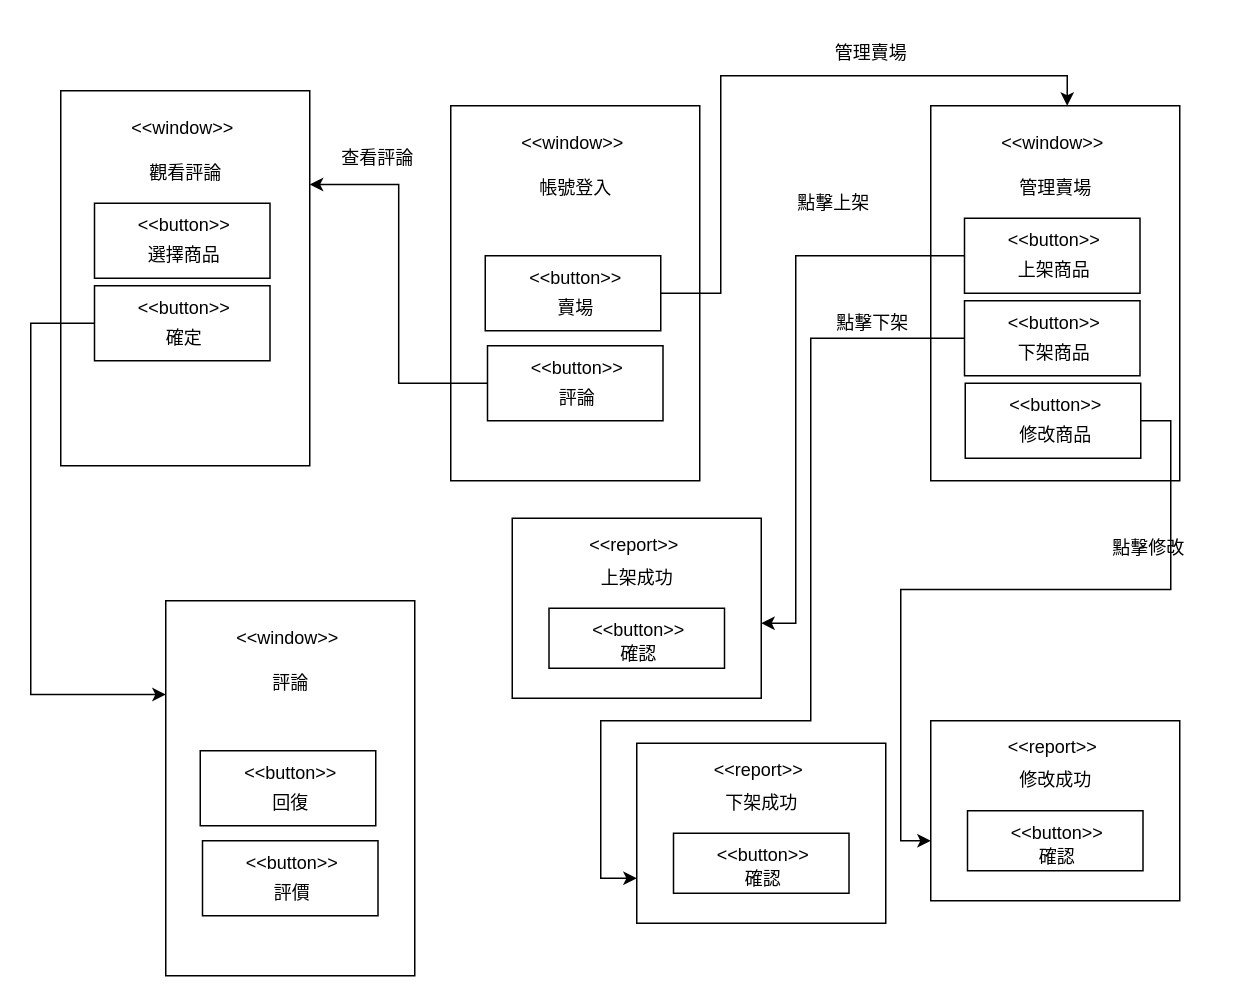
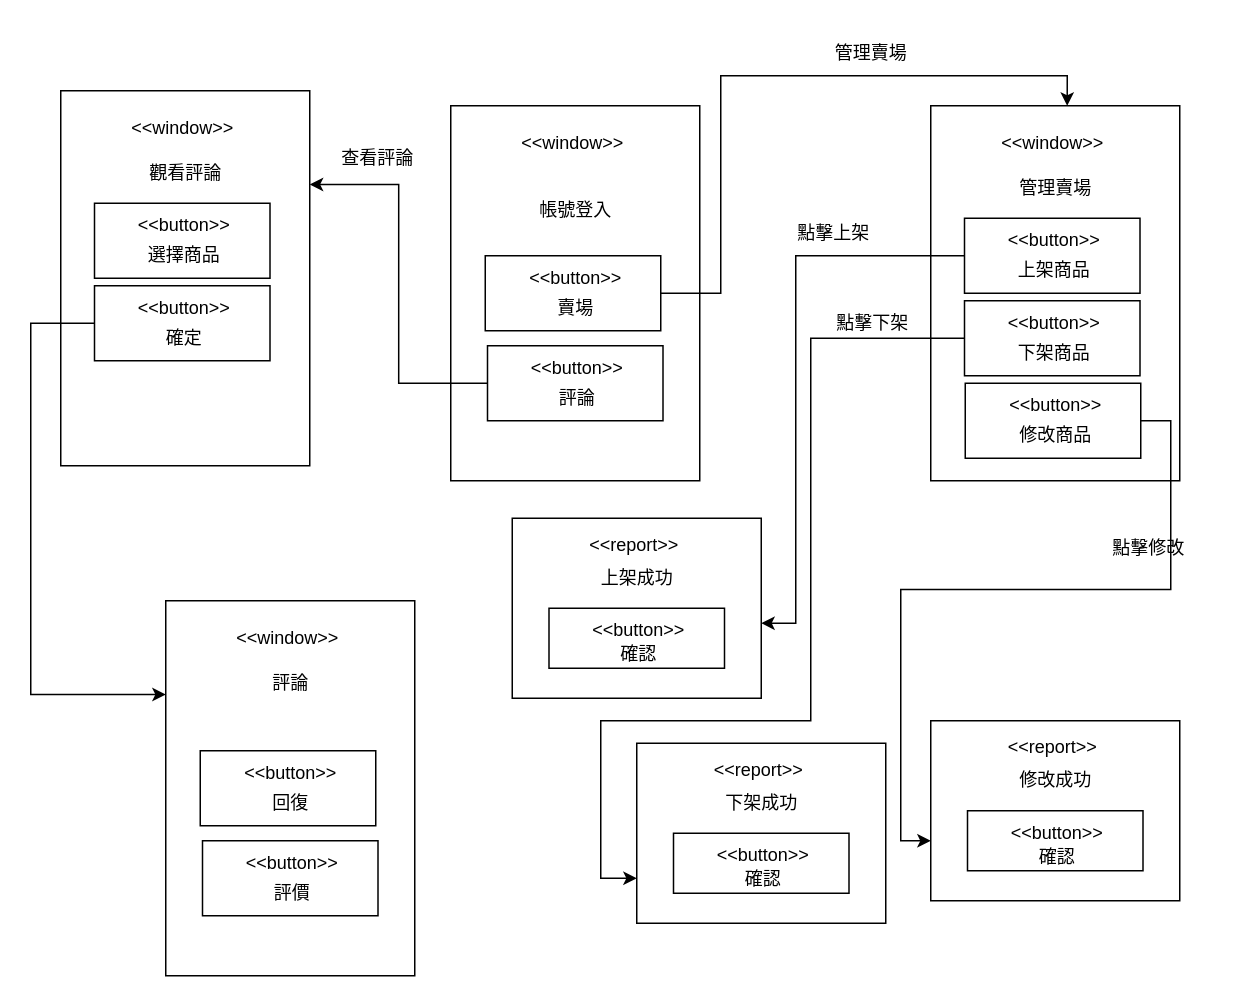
(575, 188) -> (575, 211)
(833, 203) -> (833, 233)
